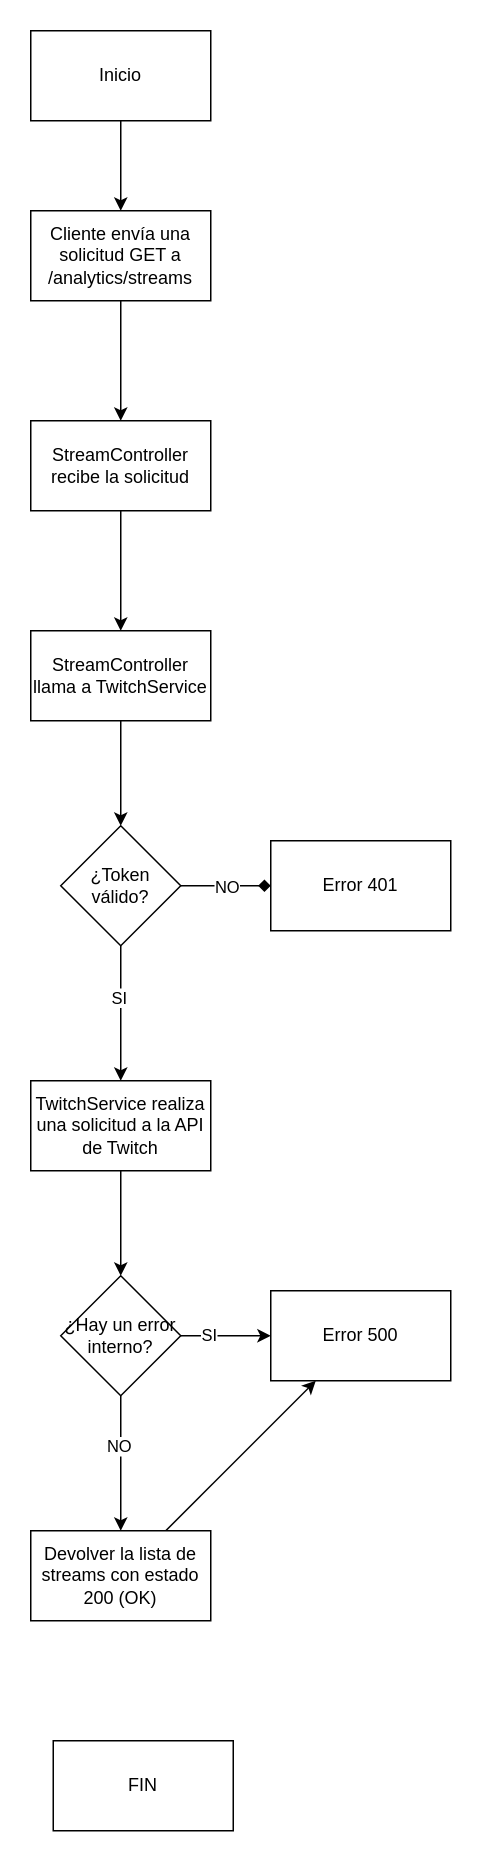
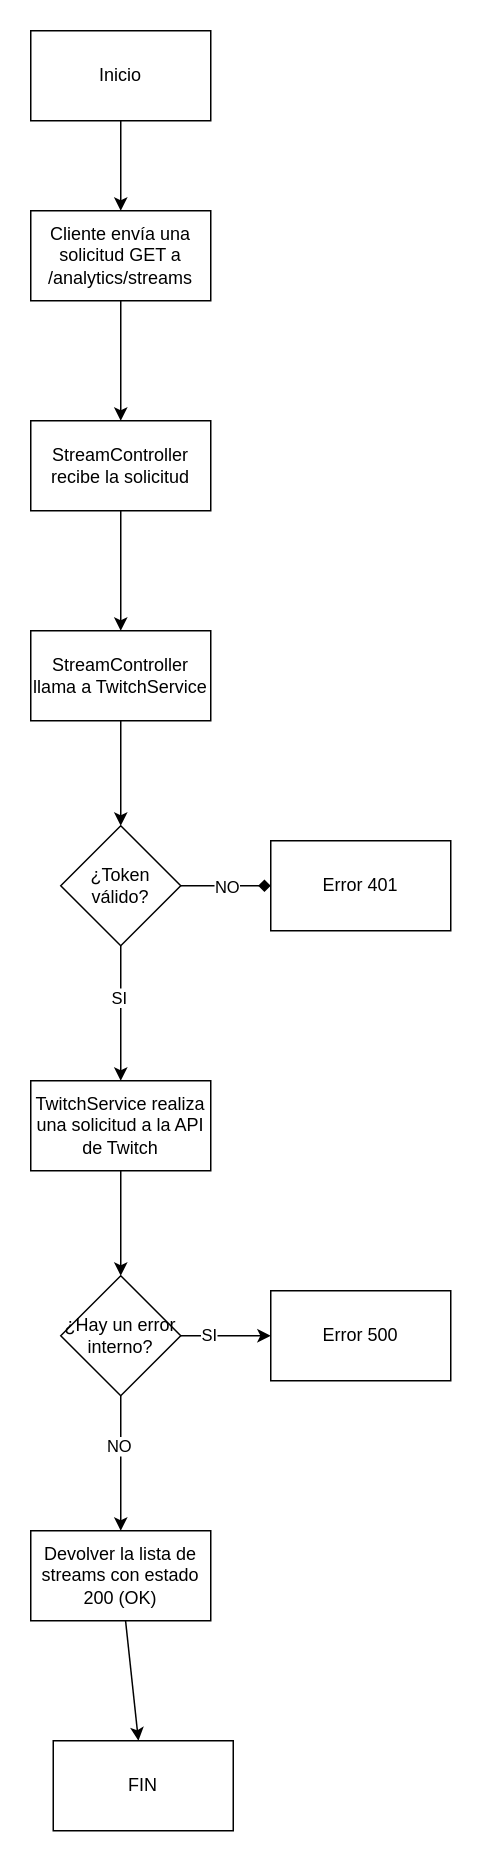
(237, 1459) -> (131, 1676)
